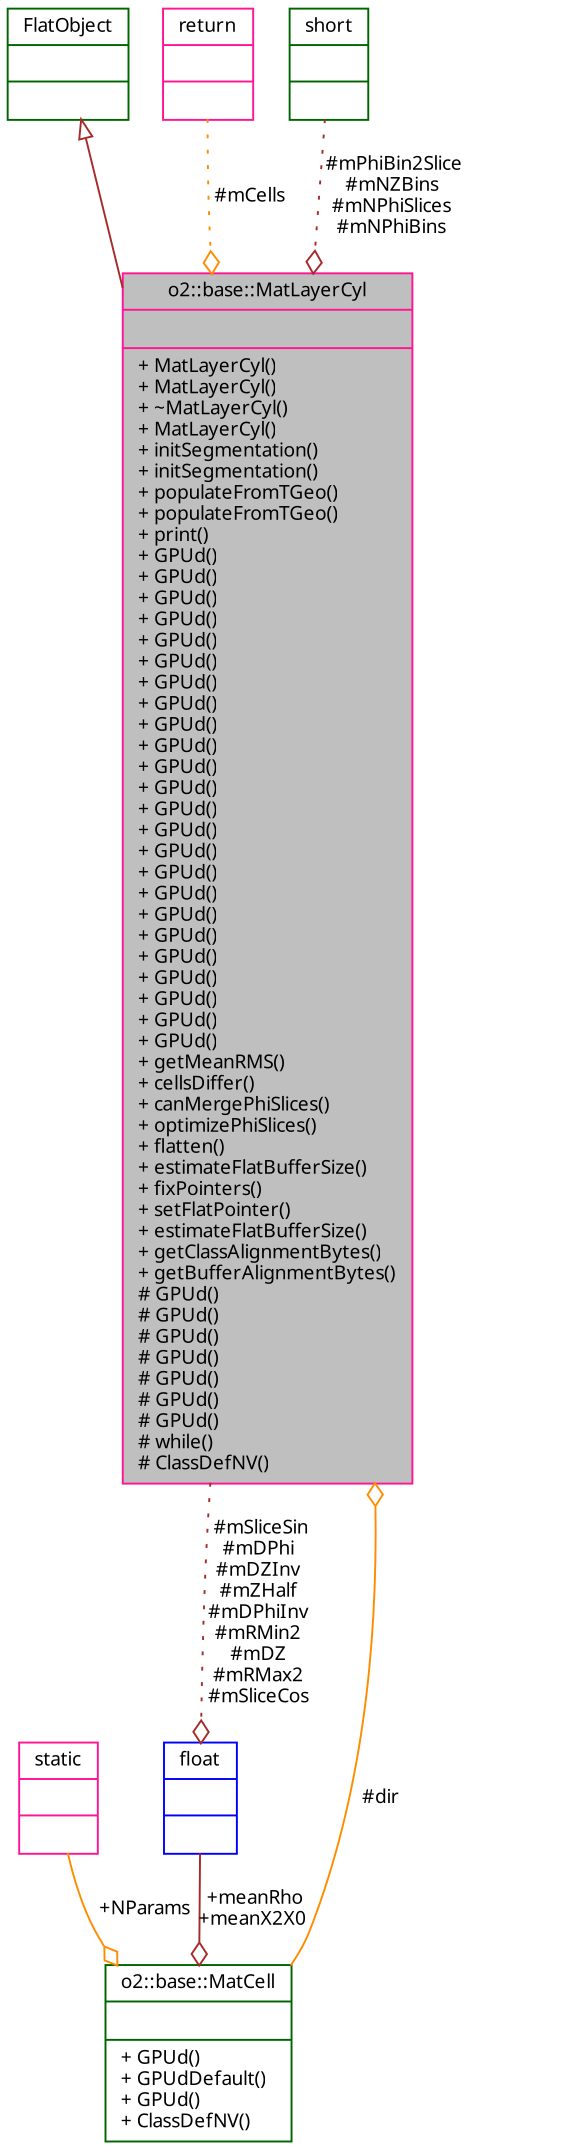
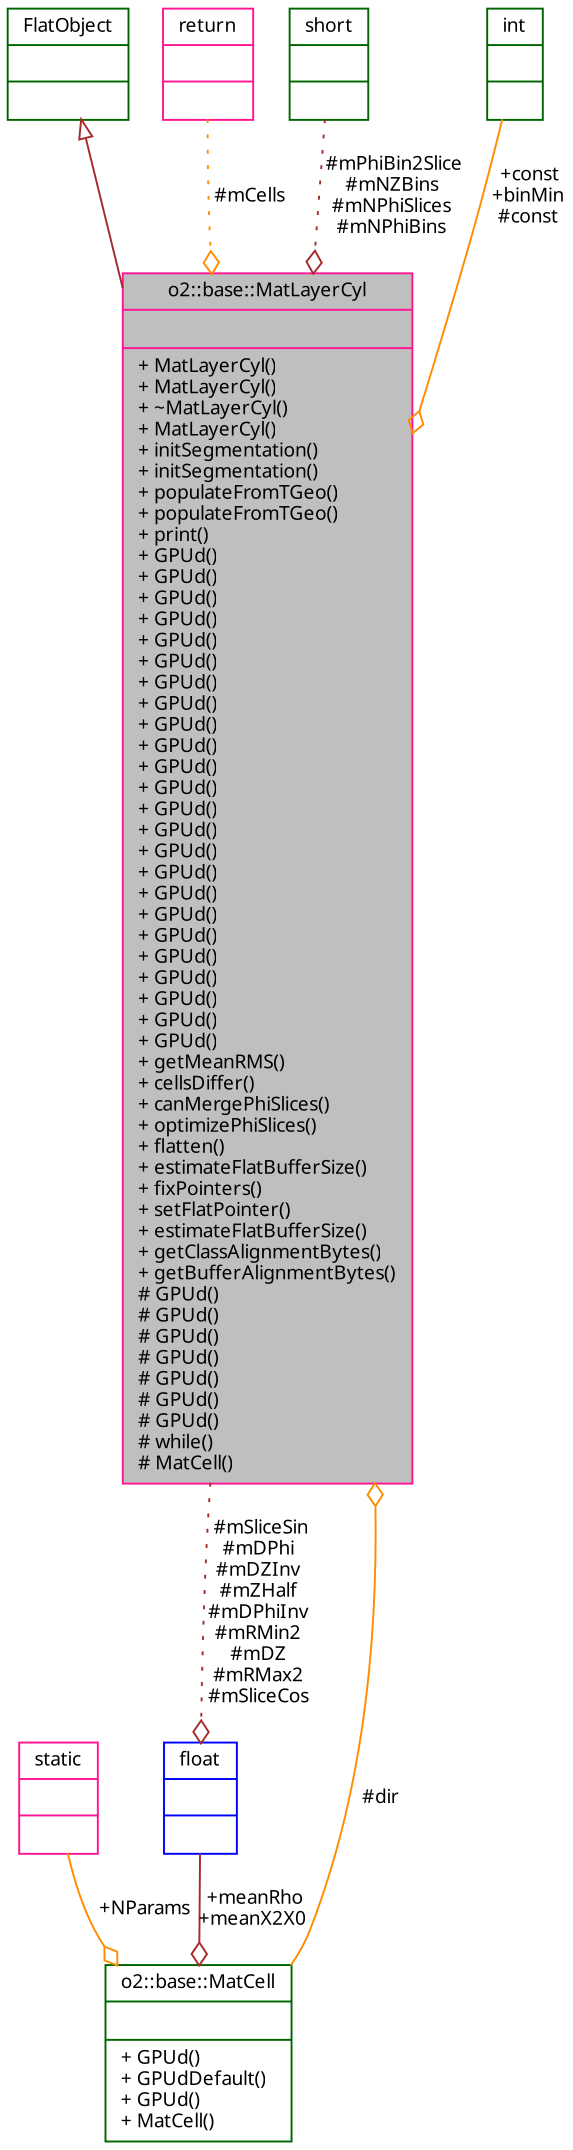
none -> (515, 64)
(204, 1463) -> (186, 1463)
(186, 2121) -> (168, 2121)
